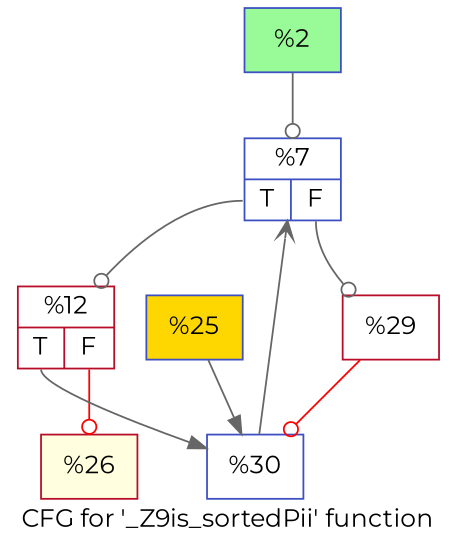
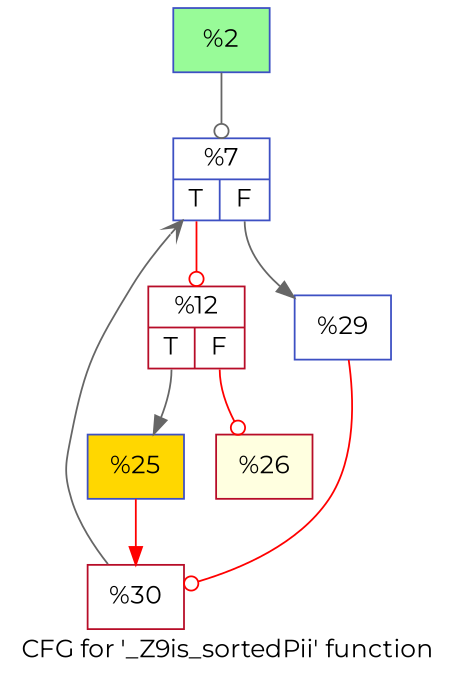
(168, 224) -> (196, 247)
(324, 255) -> (255, 257)
(391, 327) -> (343, 327)
(221, 389) -> (136, 523)
(111, 412) -> (168, 394)
(255, 467) -> (136, 597)
